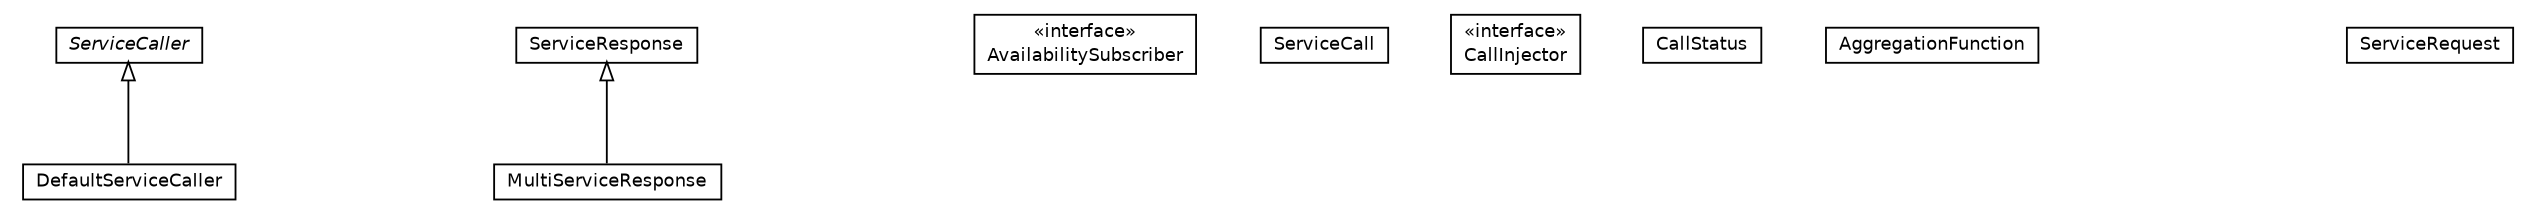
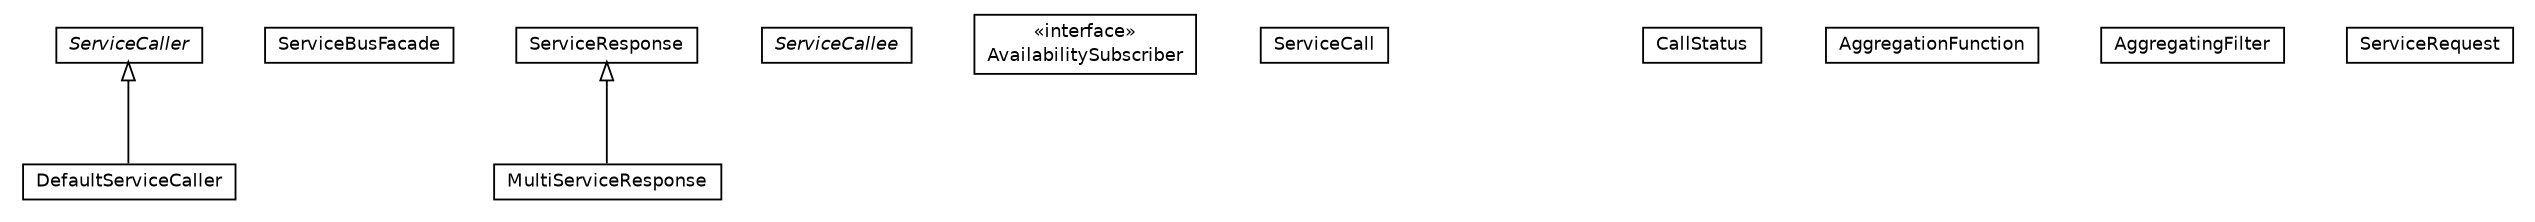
none -> (359, 44)
none -> (836, 44)
(1516, 44) -> none
none -> (2192, 44)
